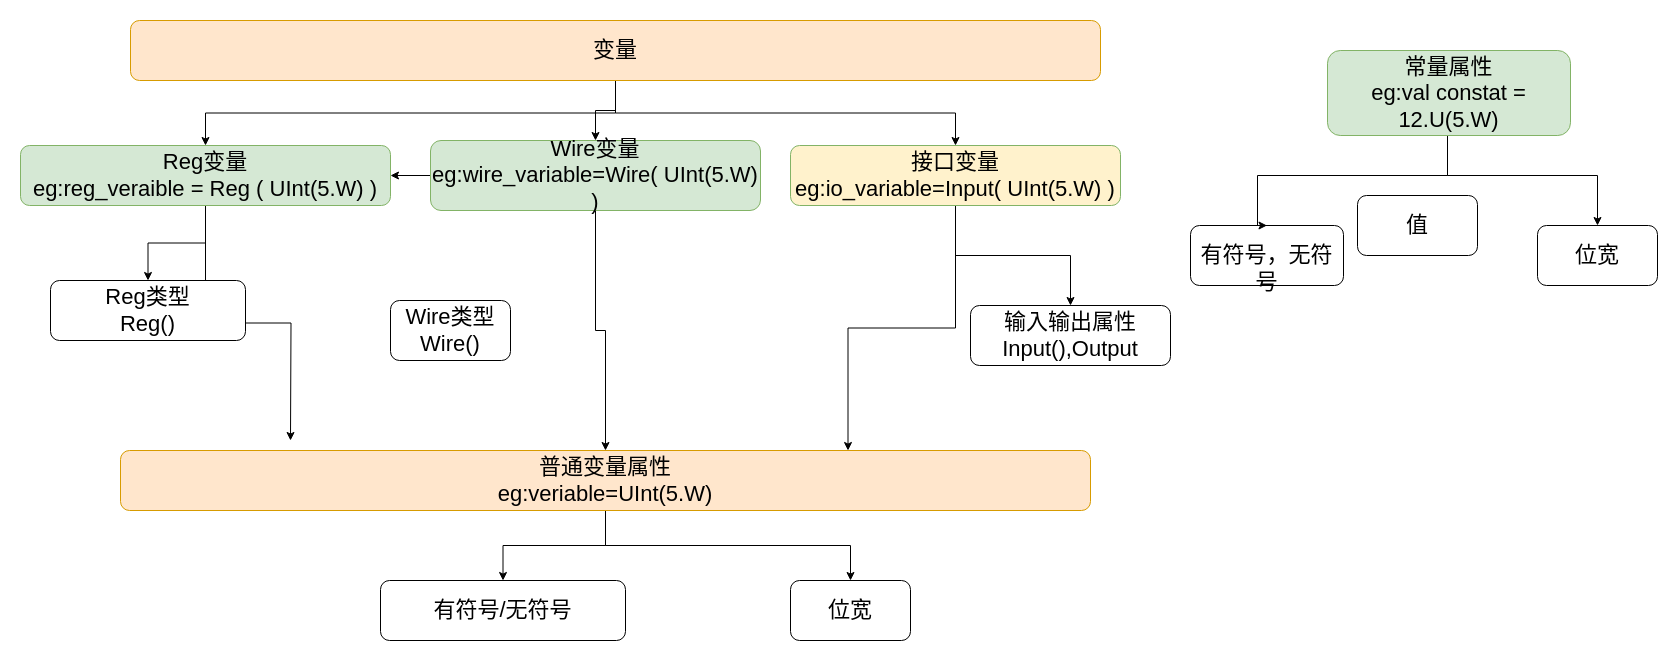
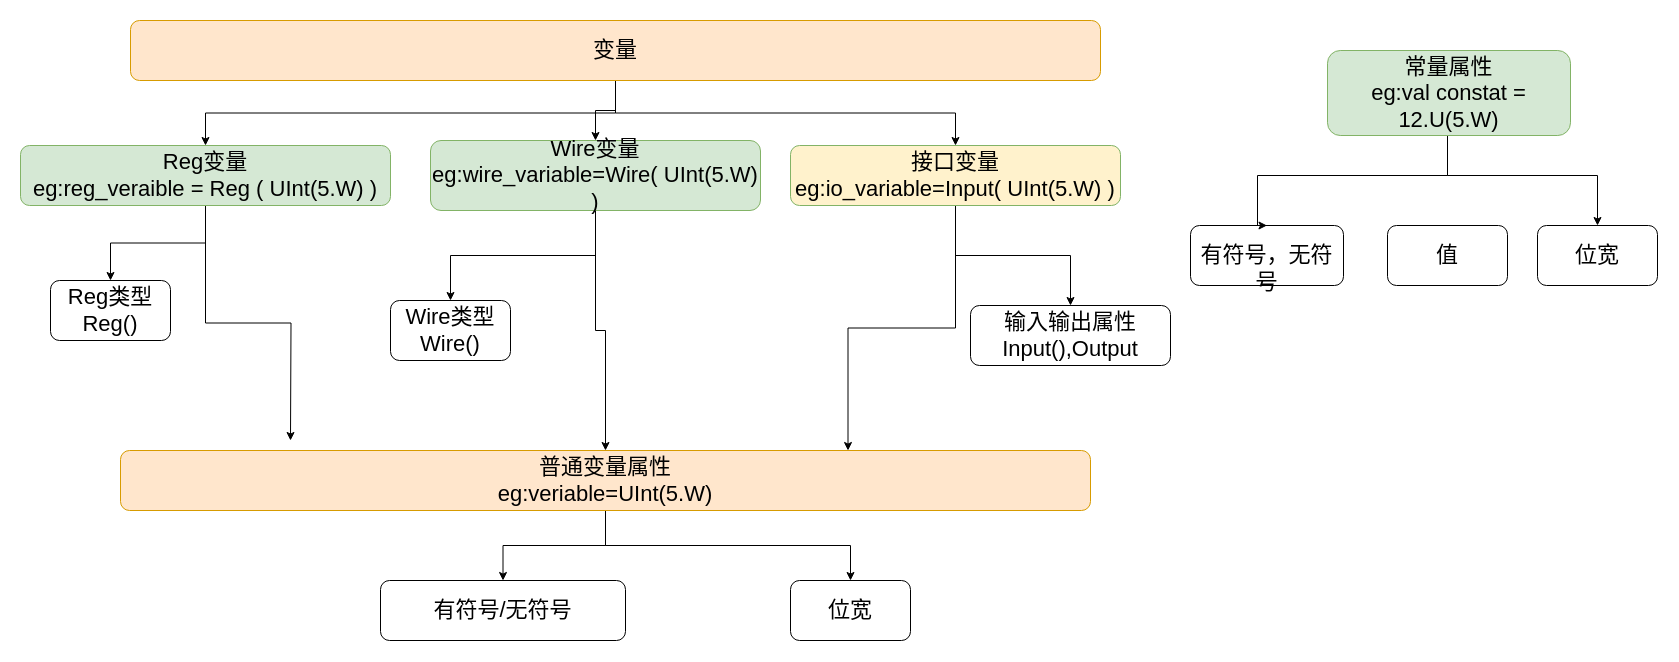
(414, 176) -> (503, 256)
(1418, 226) -> (1448, 256)
(148, 311) -> (111, 311)
